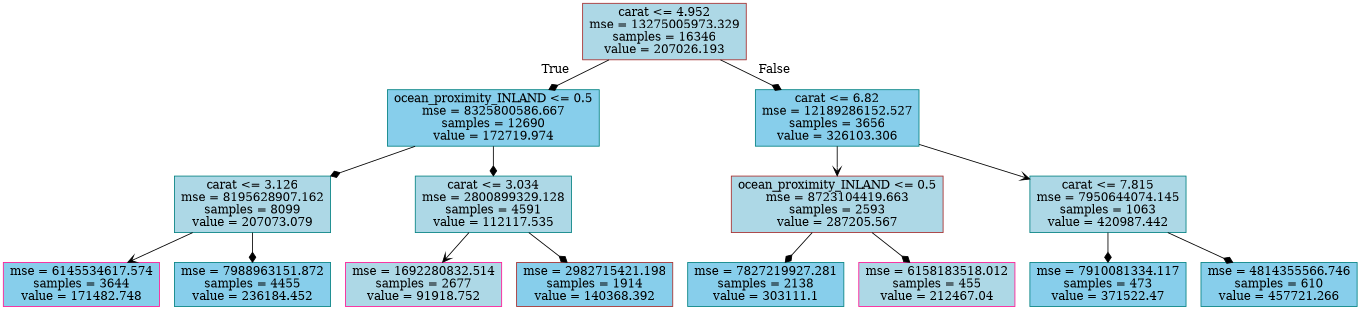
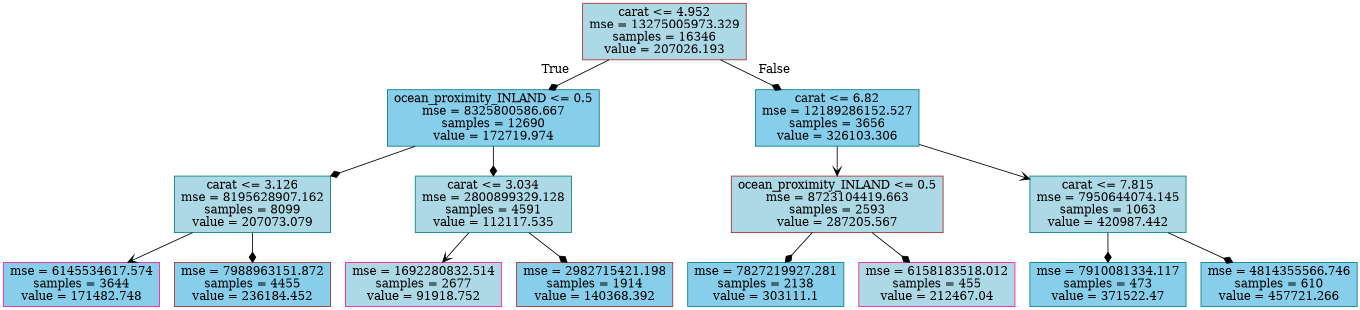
(252, 284) -> (252, 284)
